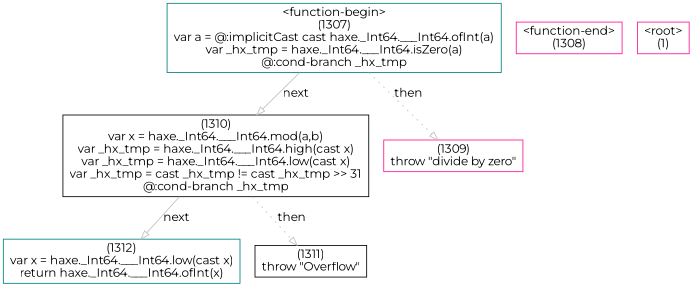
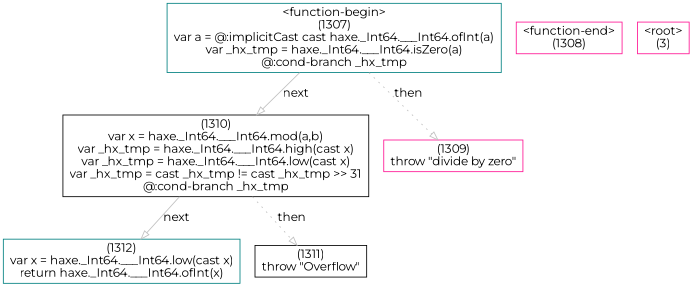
(663, 38) -> (663, 38)
